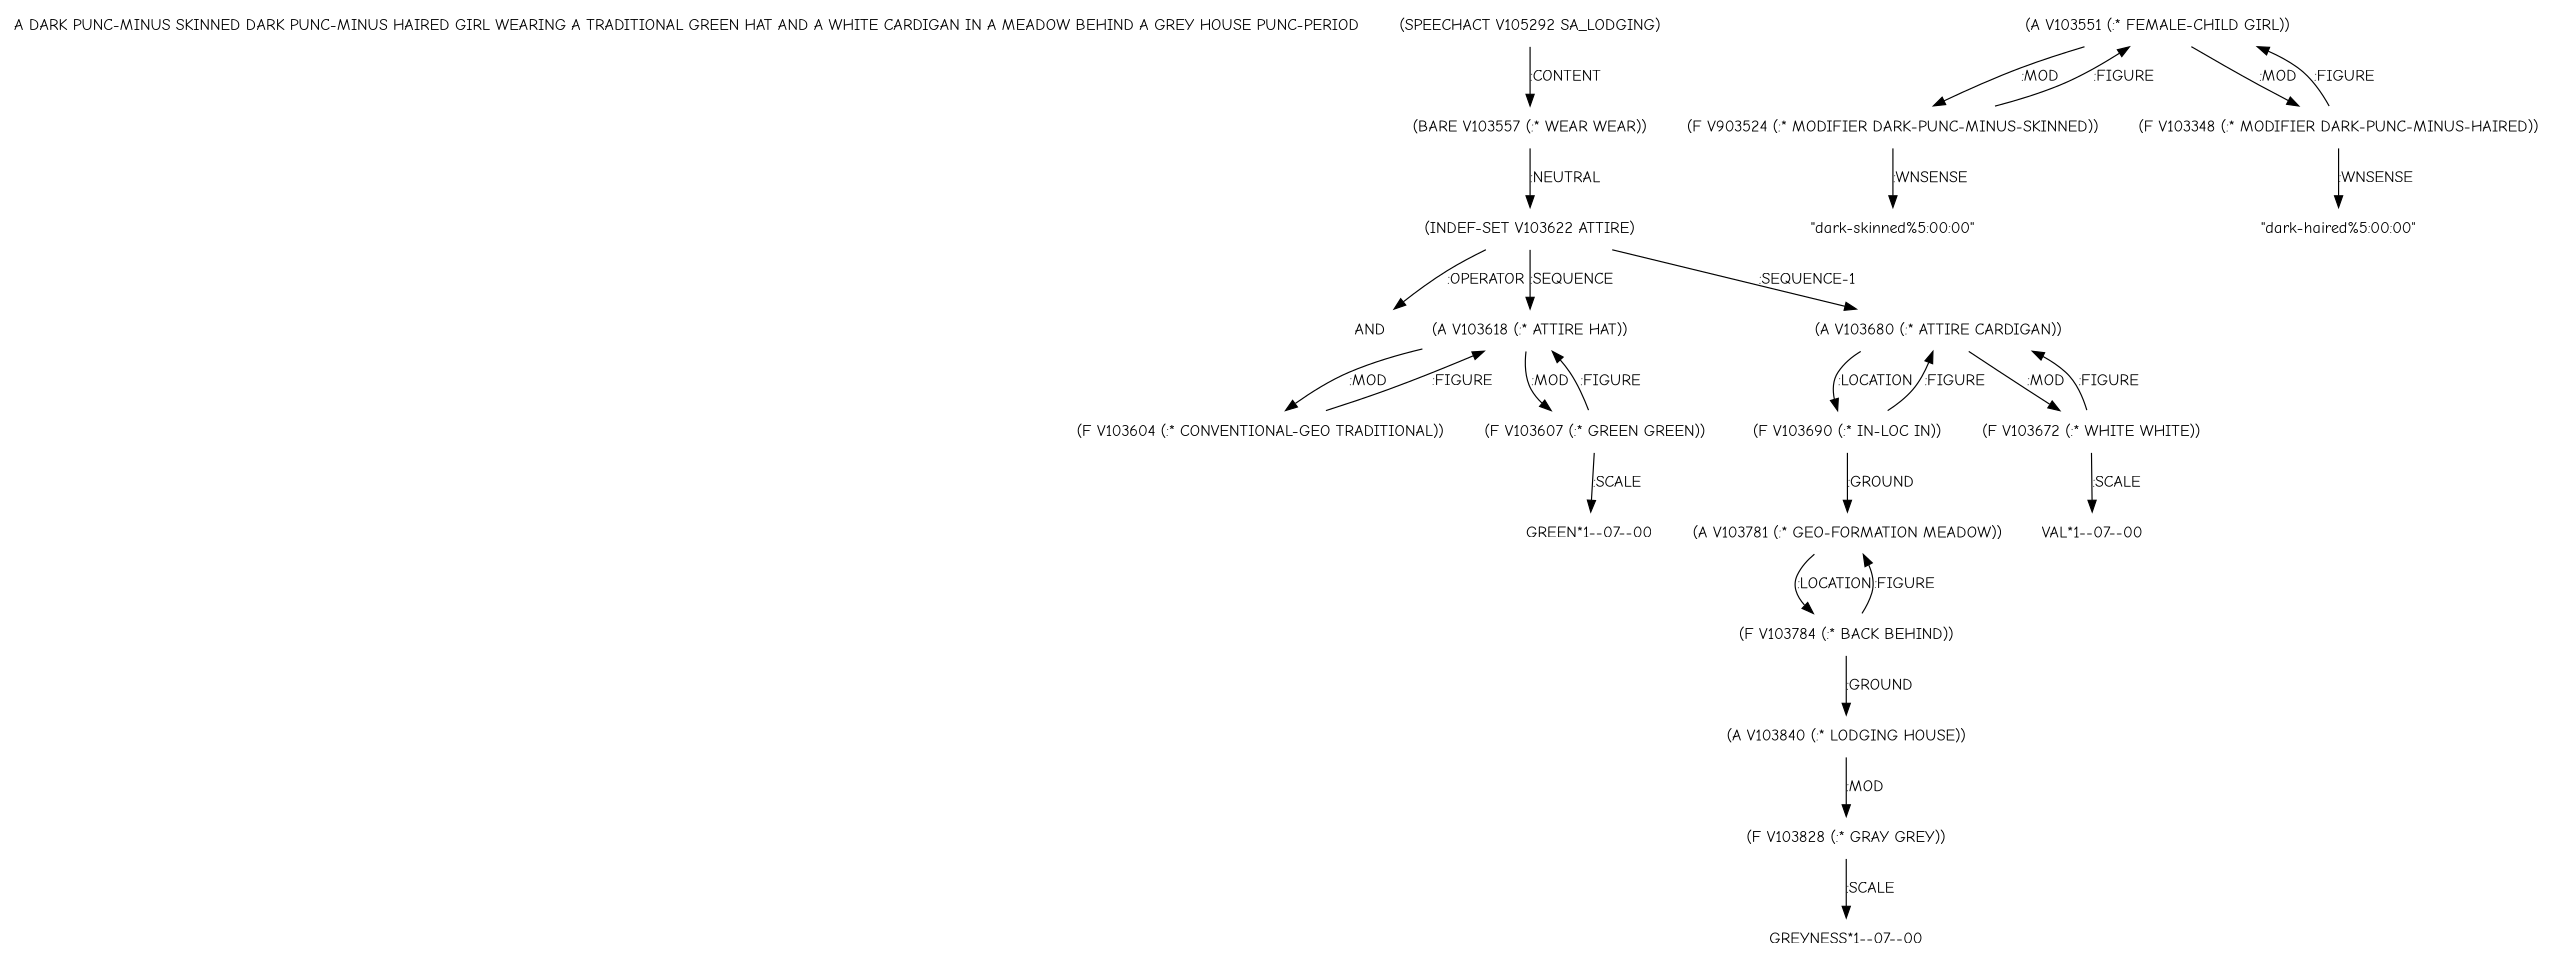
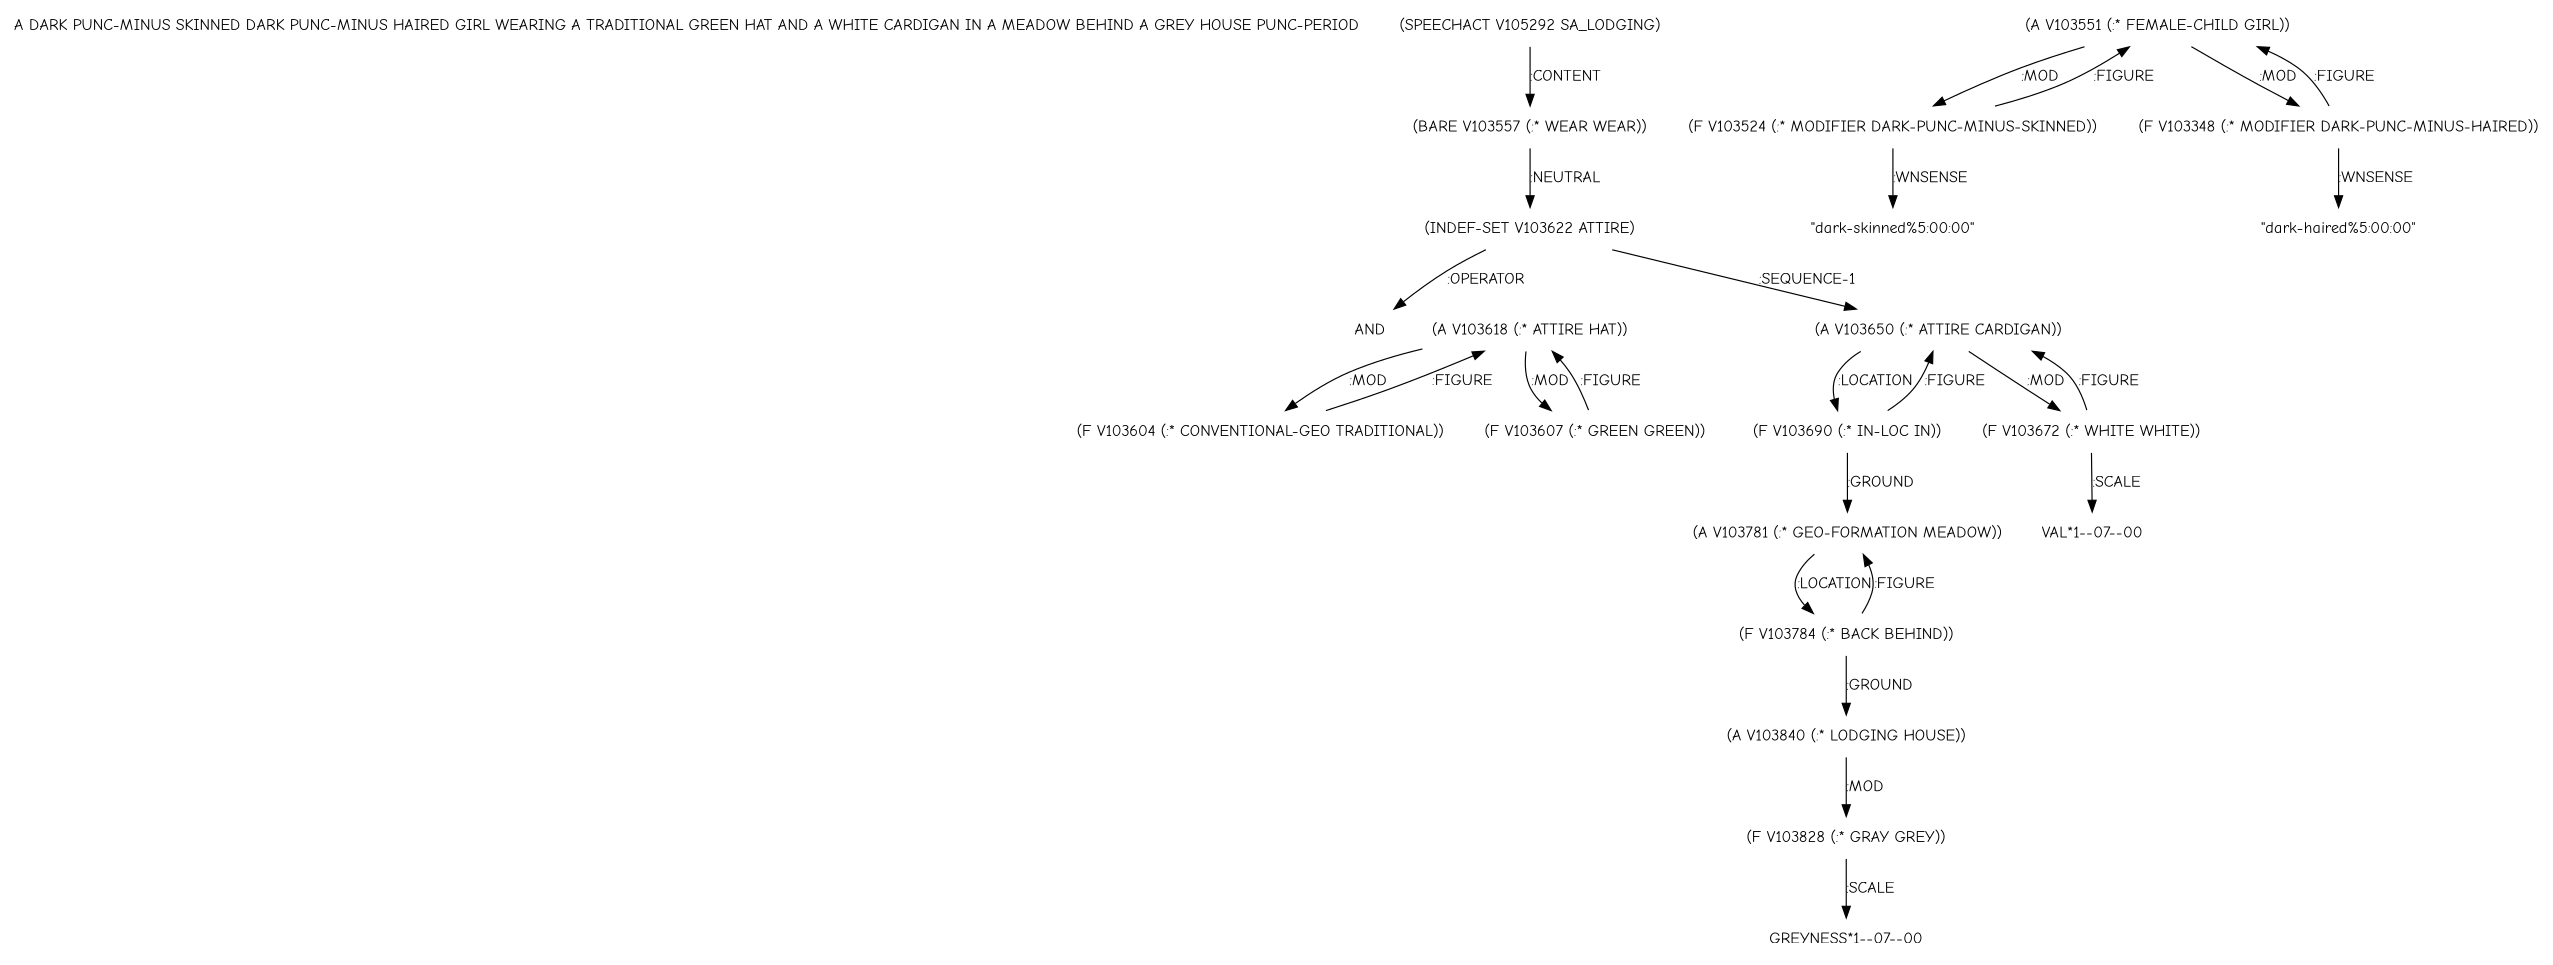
(1893, 127) -> (1893, 127)
(1530, 274) -> none
(1938, 330) -> (1938, 330)
(1590, 533) -> none
